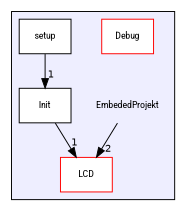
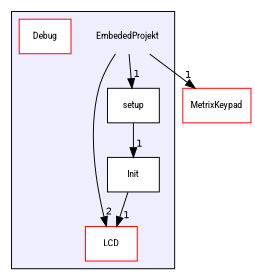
none -> (130, 66)
none -> (217, 106)
